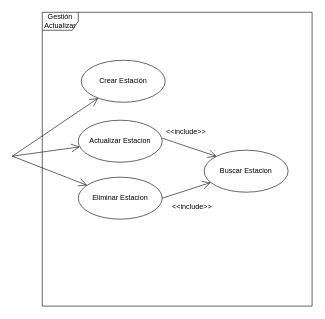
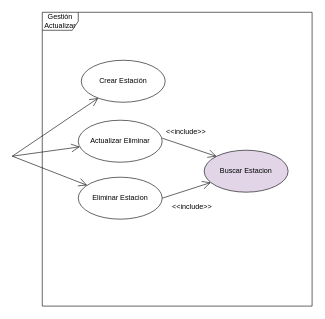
(120, 141) -> (120, 141)
(246, 171) -> (246, 171)
